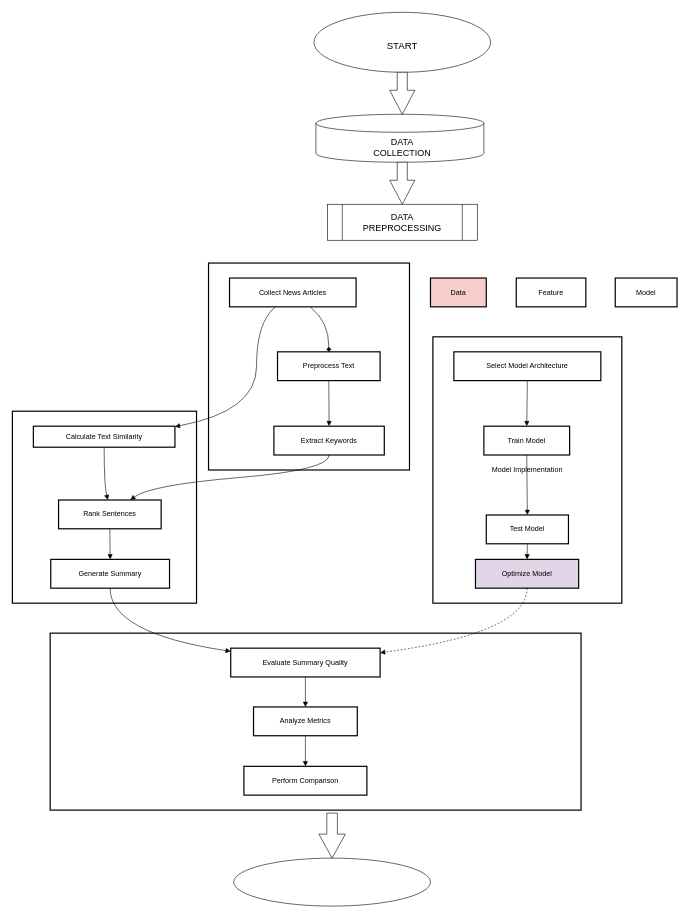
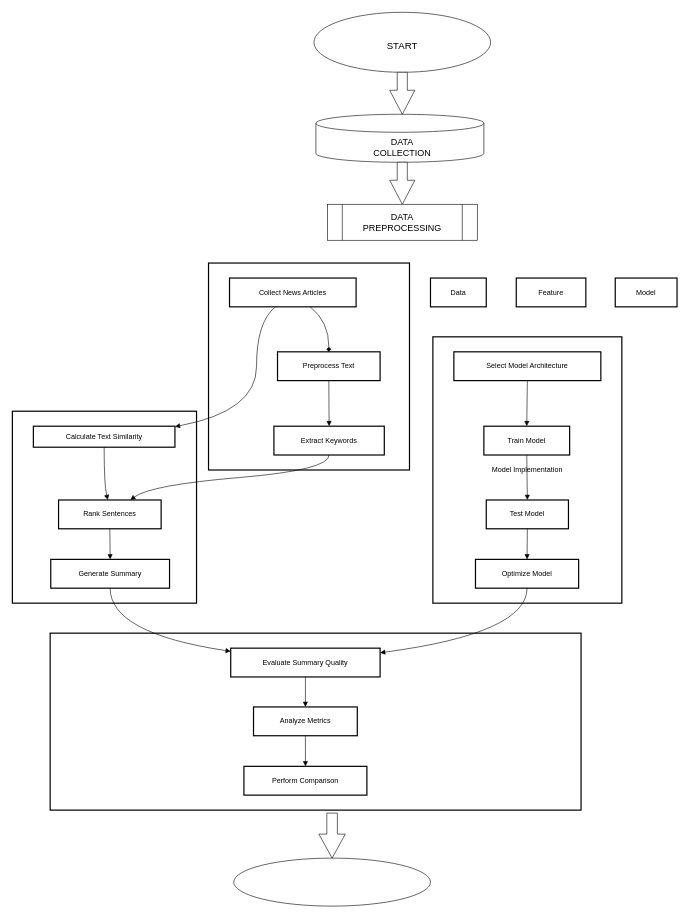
(458, 293) -> (458, 293)
(527, 530) -> (527, 515)
(527, 574) -> (527, 574)
(466, 636) -> (466, 636)
